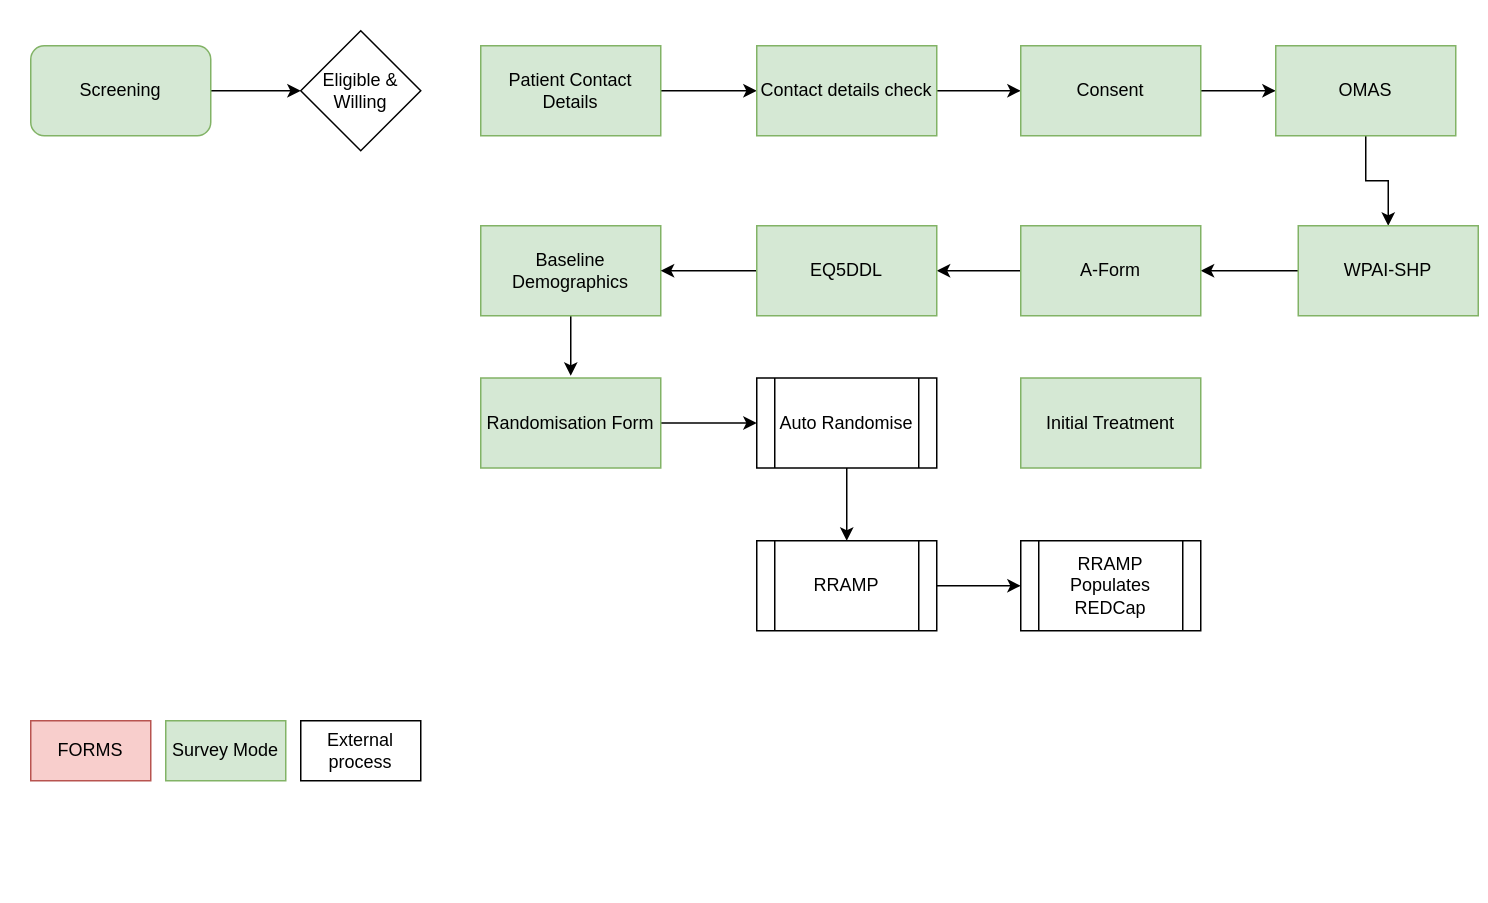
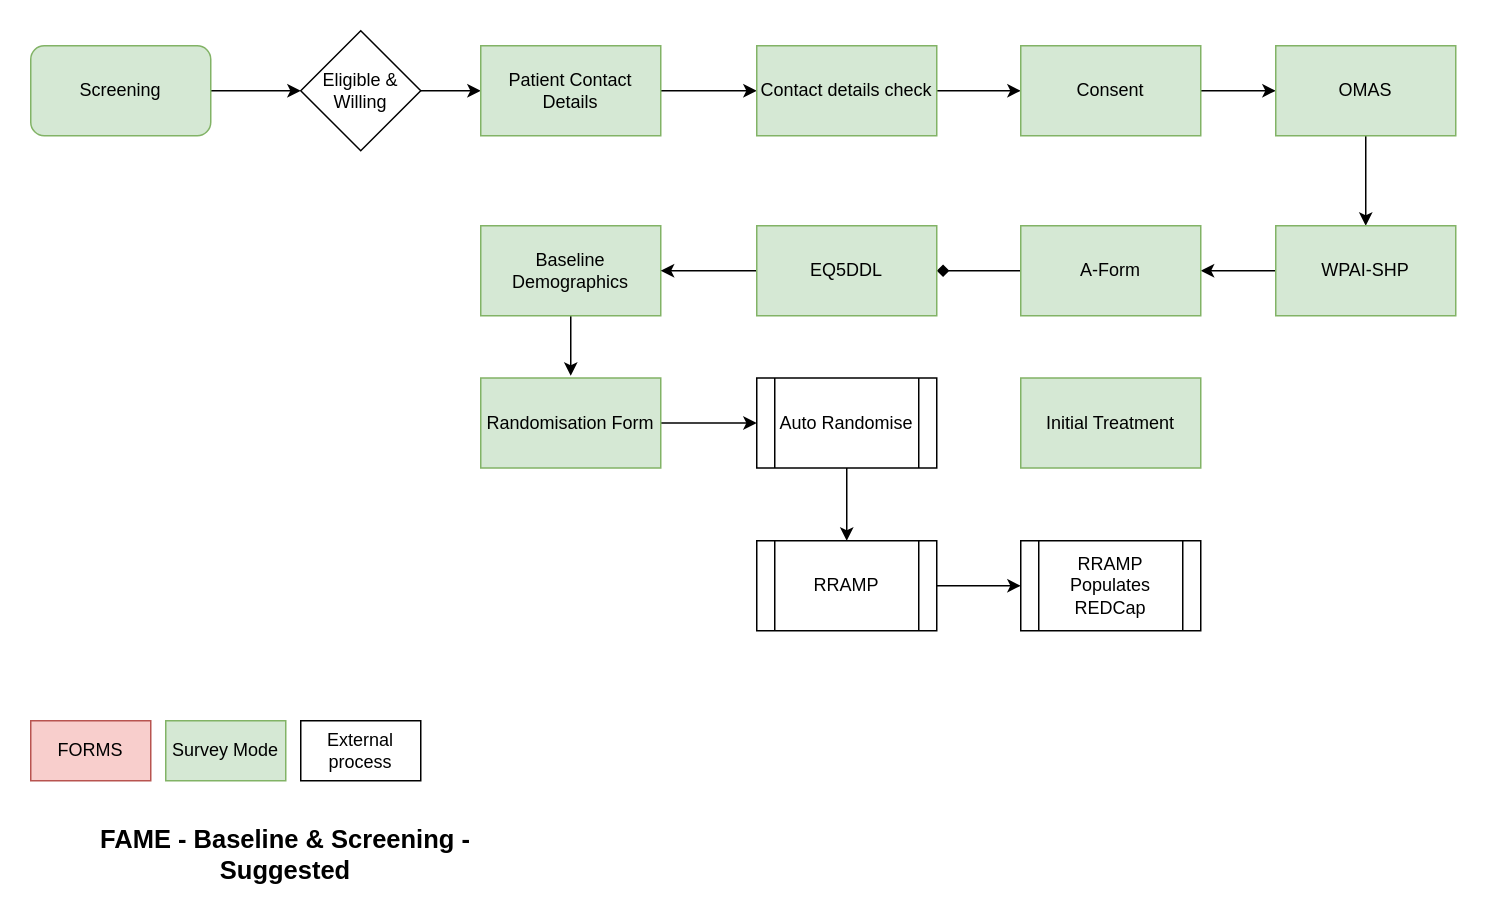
none -> (446, 91)
(948, 271) -> (949, 271)
(1388, 271) -> (1366, 271)
none -> (286, 856)
